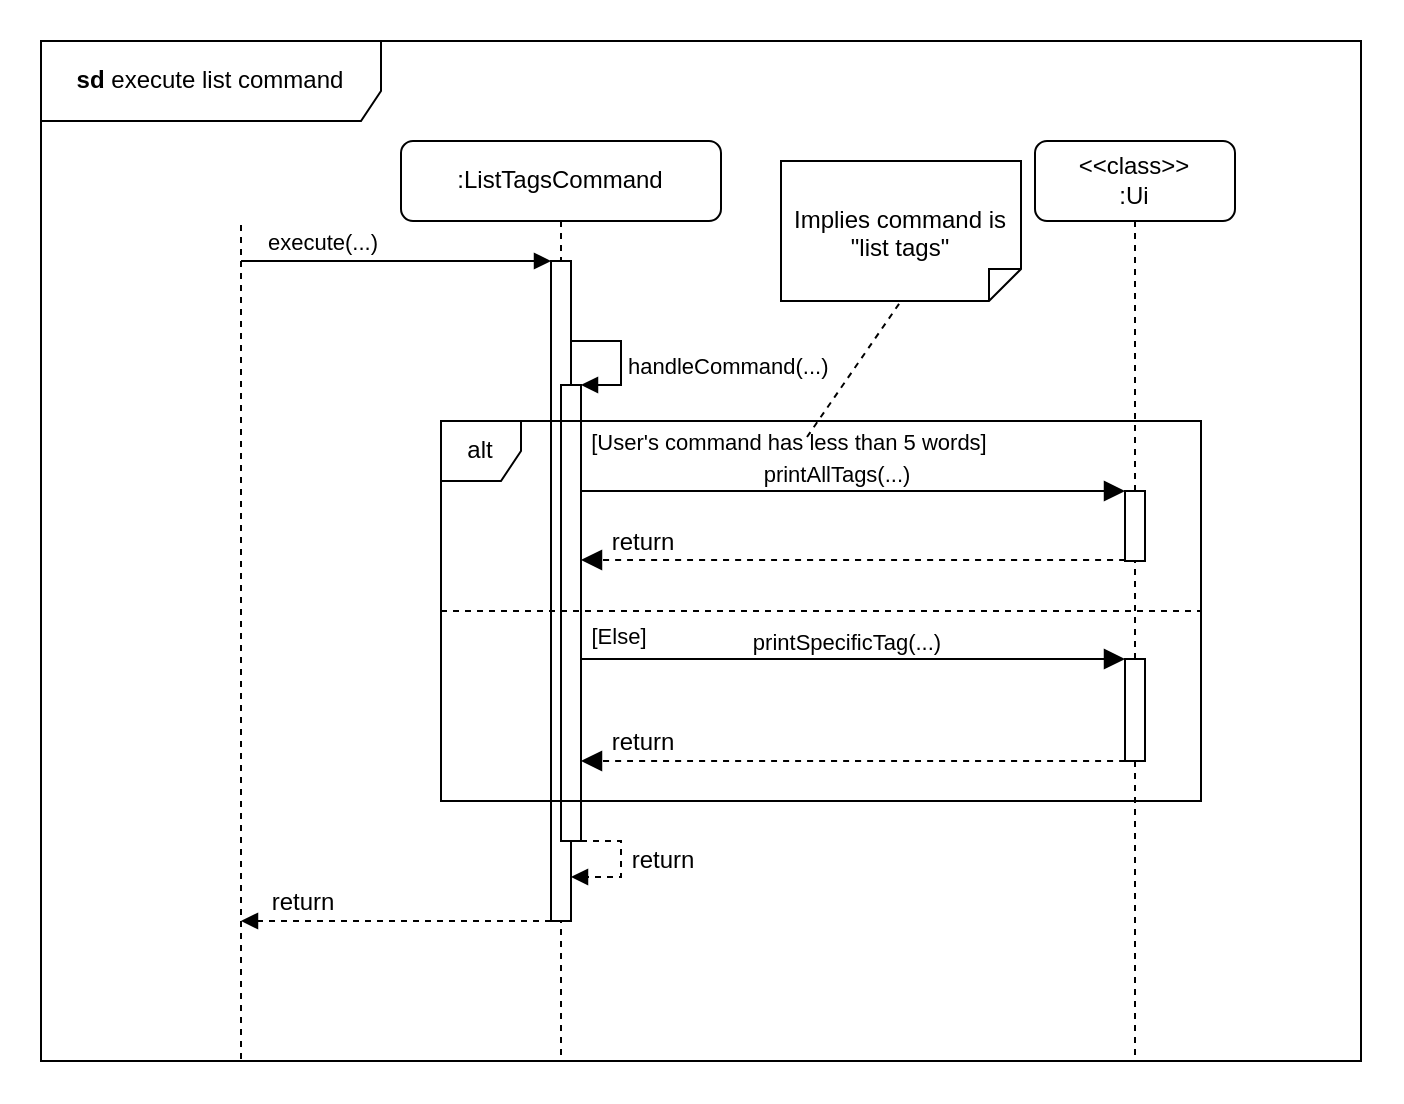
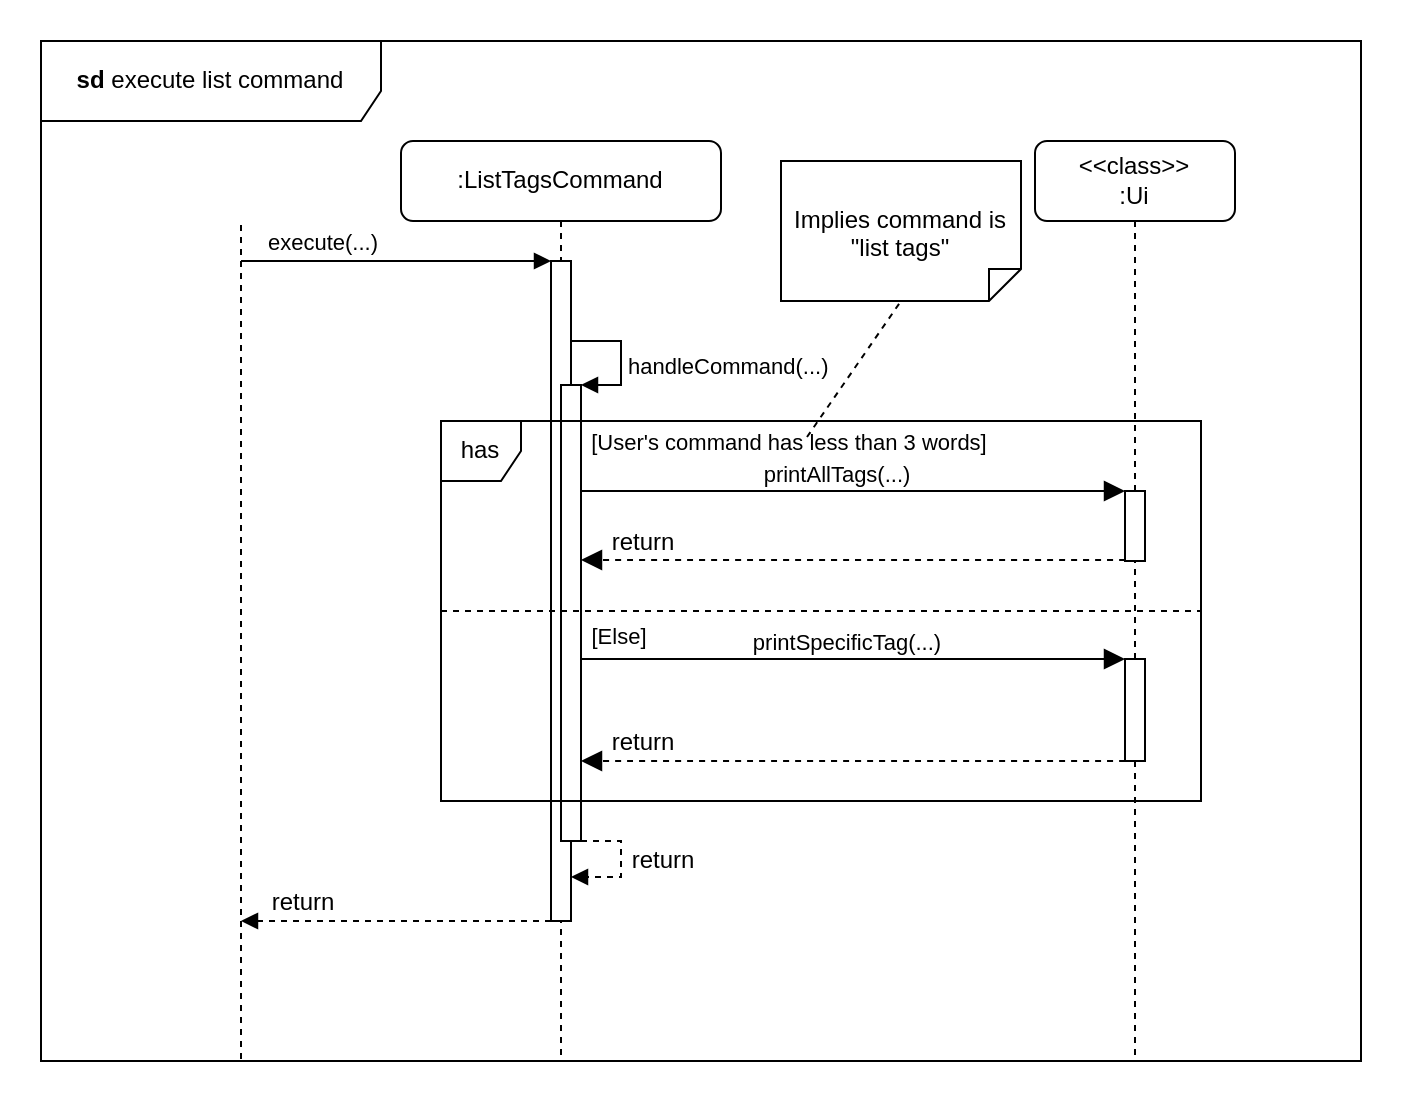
(790, 439) -> (790, 439)
(481, 451) -> (481, 451)
